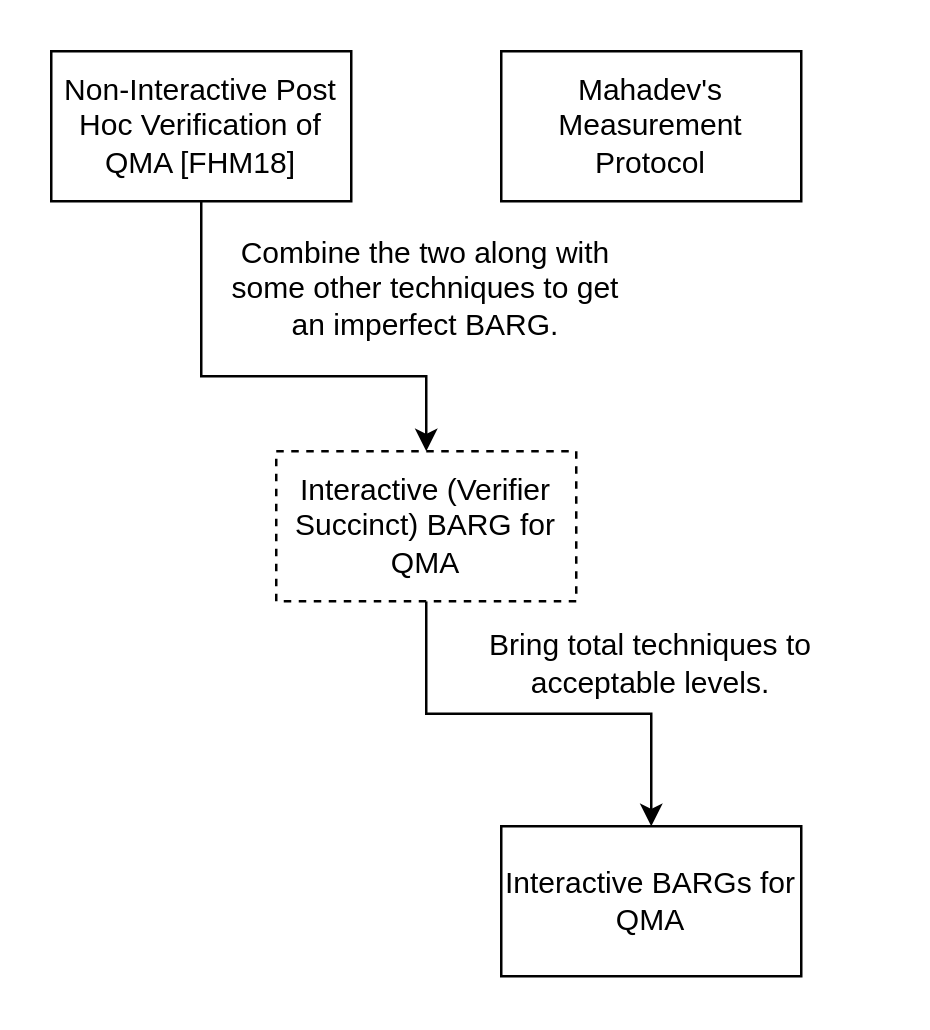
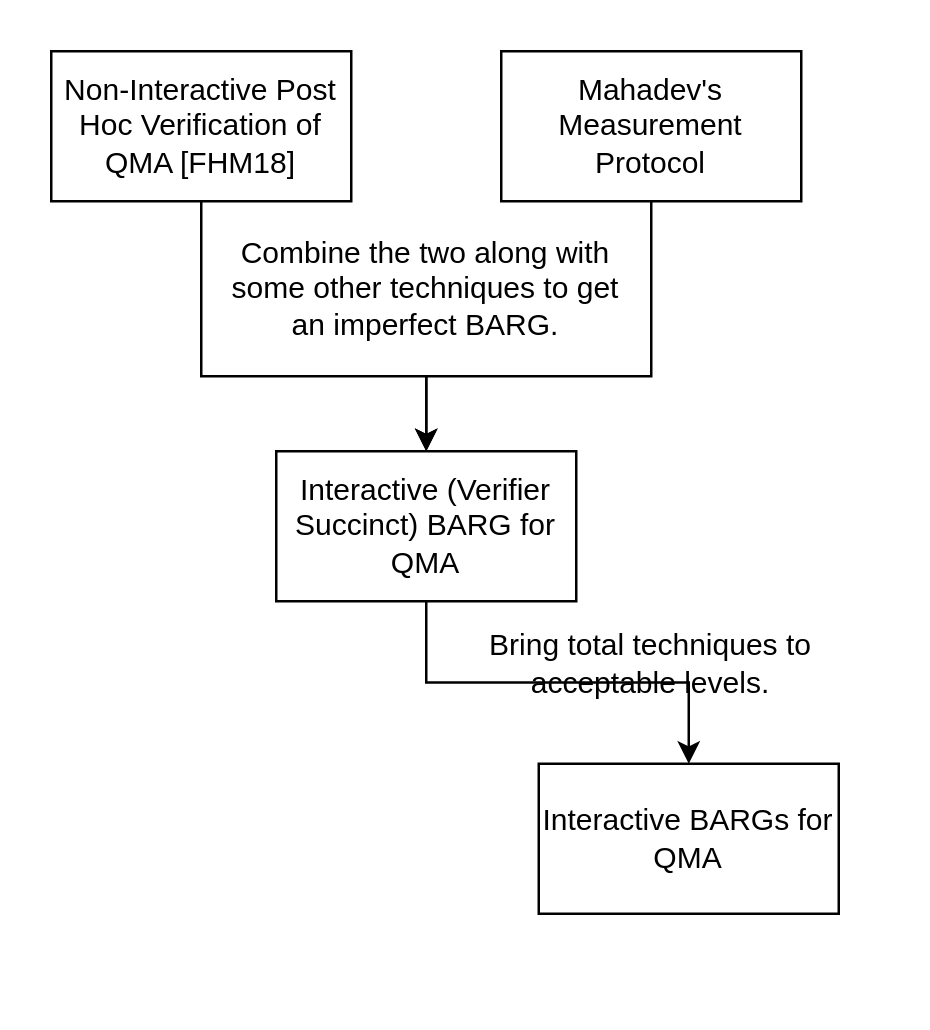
none -> (629, 376)
(426, 526) -> (426, 526)
(651, 901) -> (689, 839)
